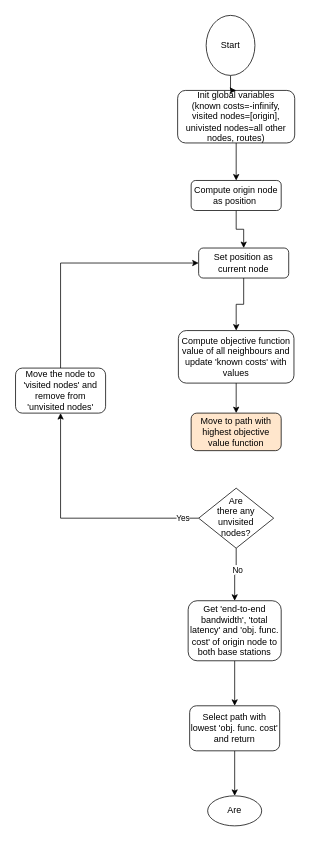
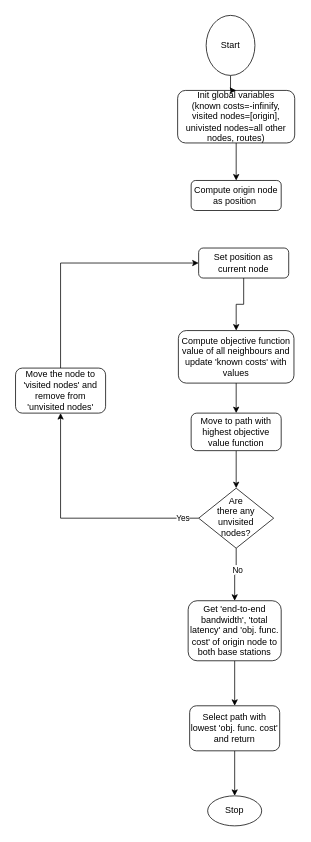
(237, 229) -> none
(236, 432) -> (236, 432)
none -> (236, 467)
(234, 810) -> (234, 810)
